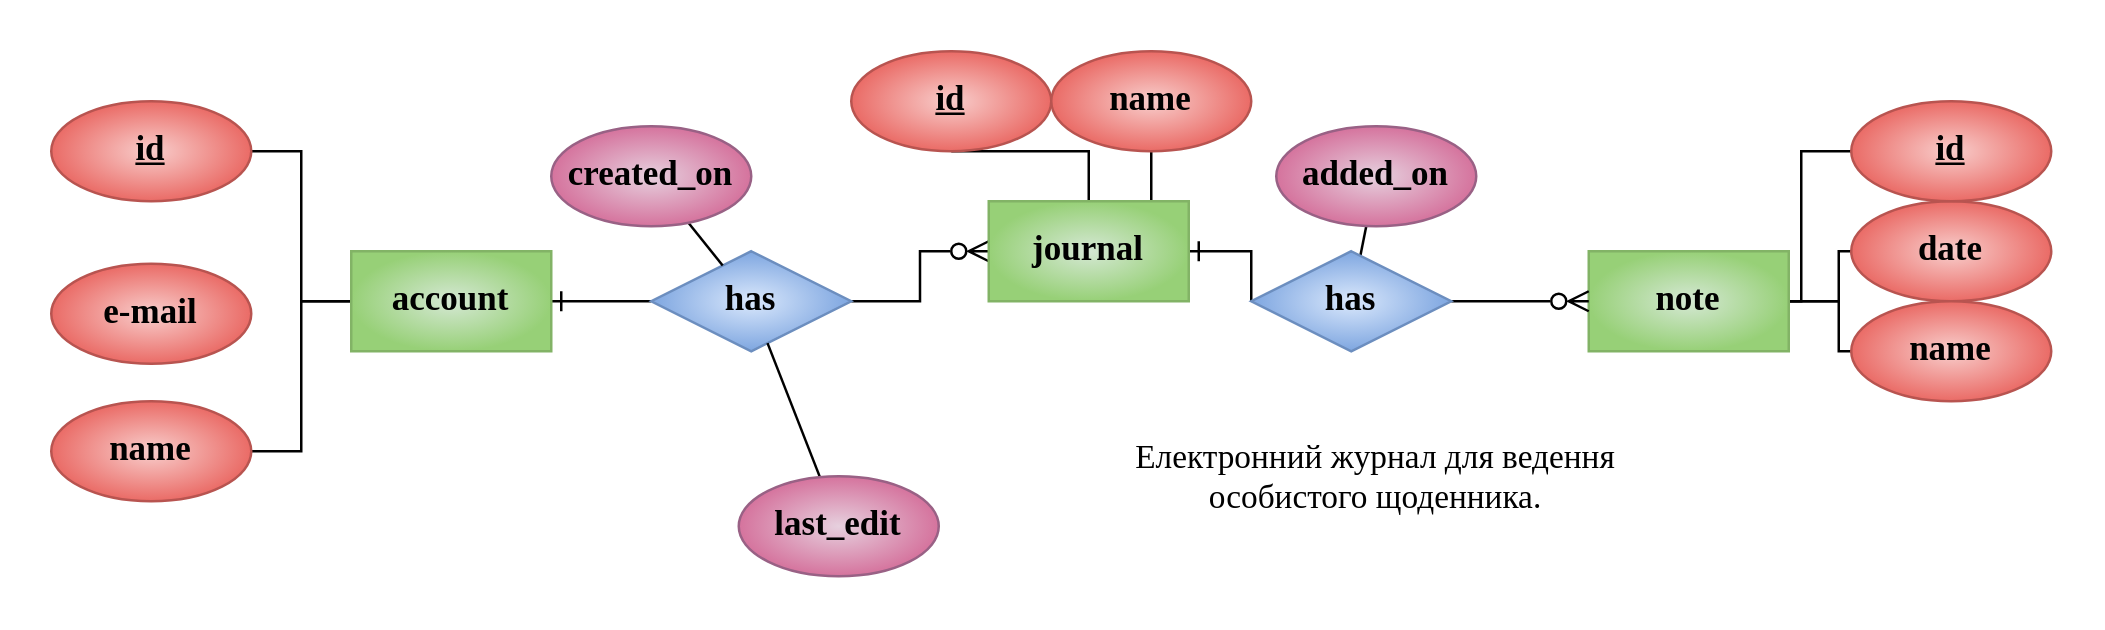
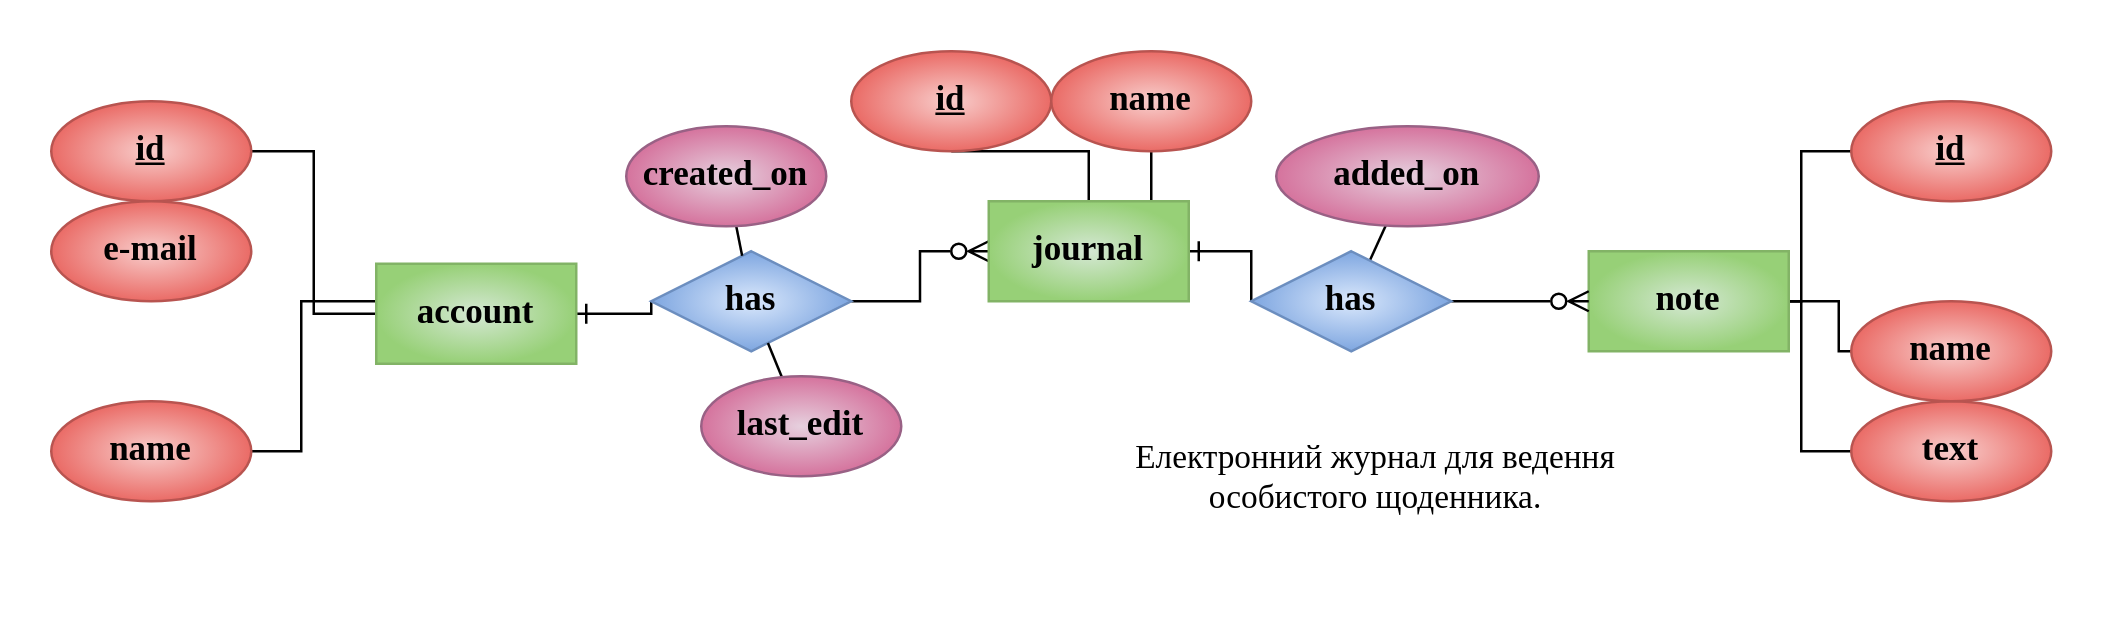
(651, 176) -> (726, 176)
(1376, 176) -> (1408, 176)
(1951, 251) -> none
(1839, 270) -> none
(451, 301) -> (476, 314)
(151, 314) -> (151, 251)
none -> (1801, 403)
none -> (1951, 451)
(839, 526) -> (801, 426)
